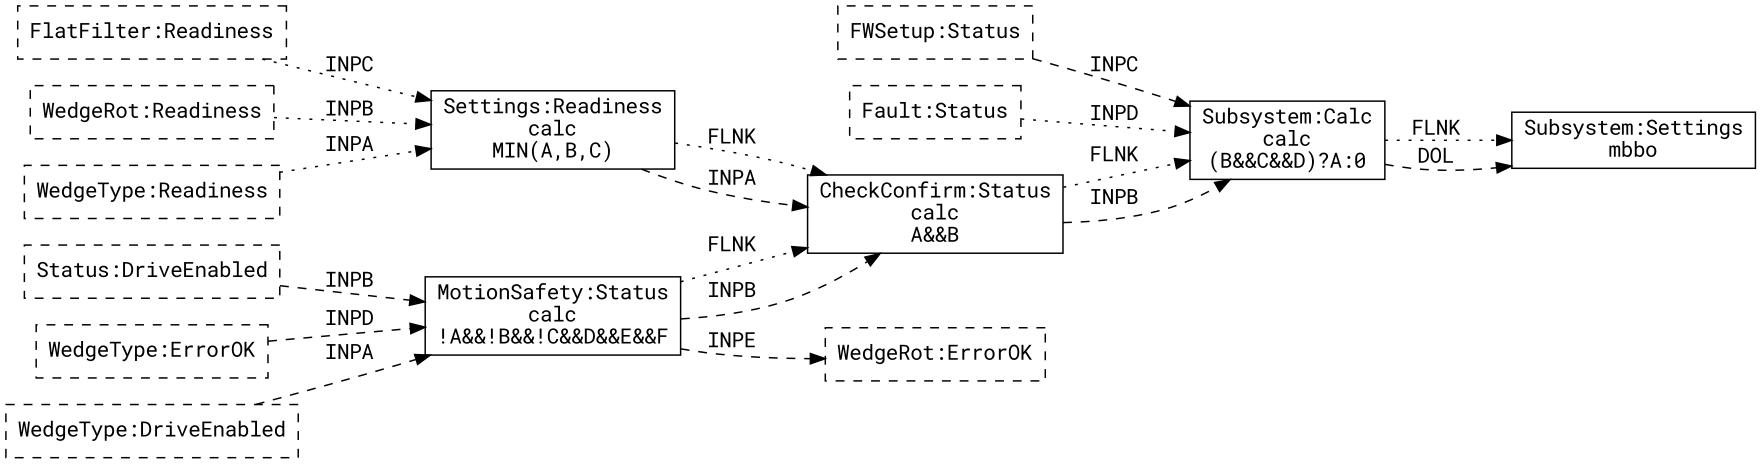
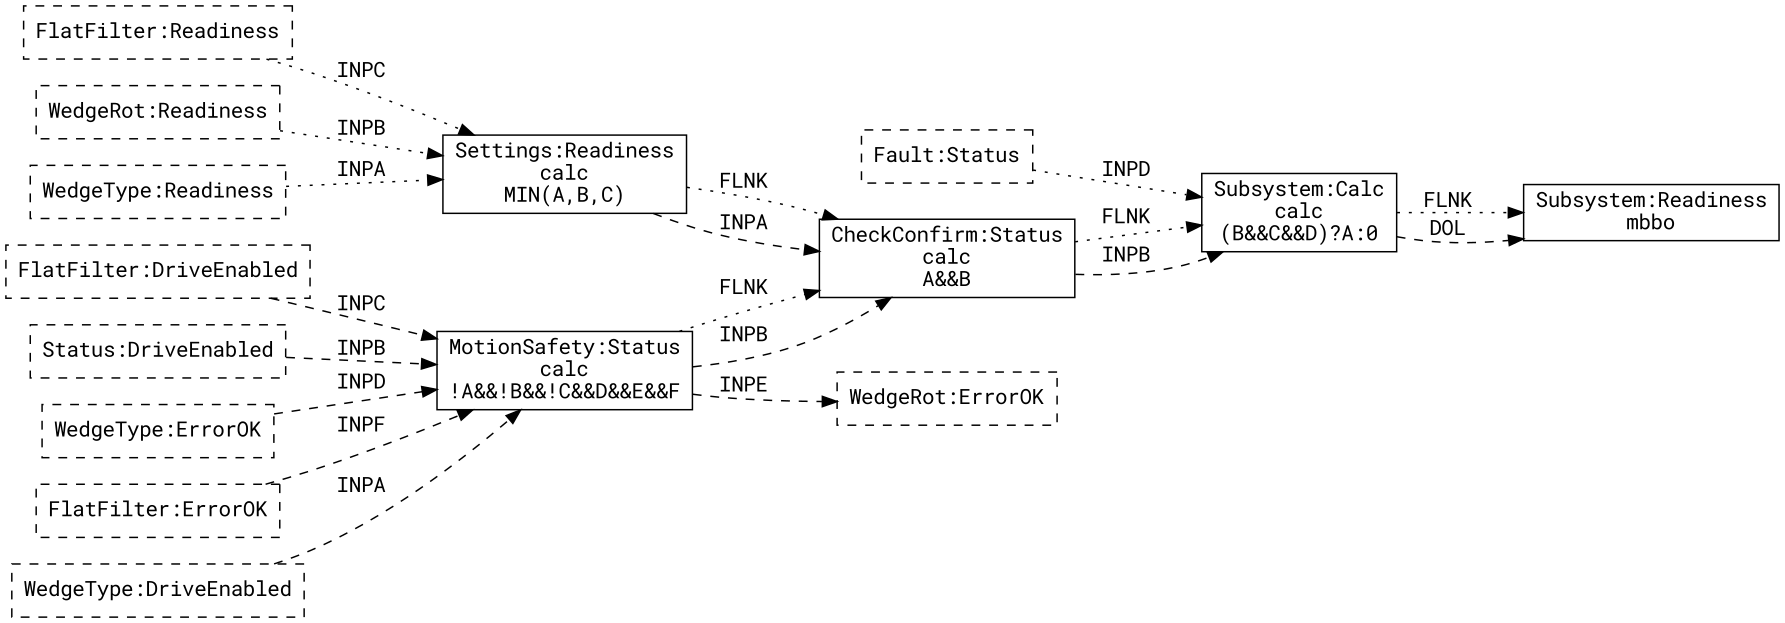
(935, 32) -> none
(1634, 140) -> (1651, 213)
none -> (158, 272)
none -> (158, 511)
